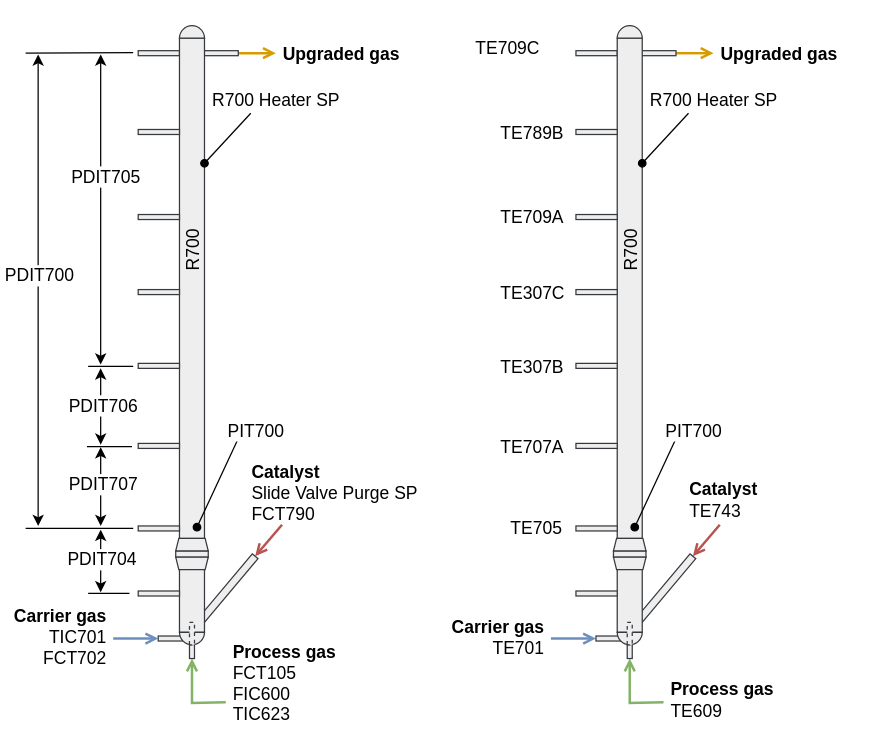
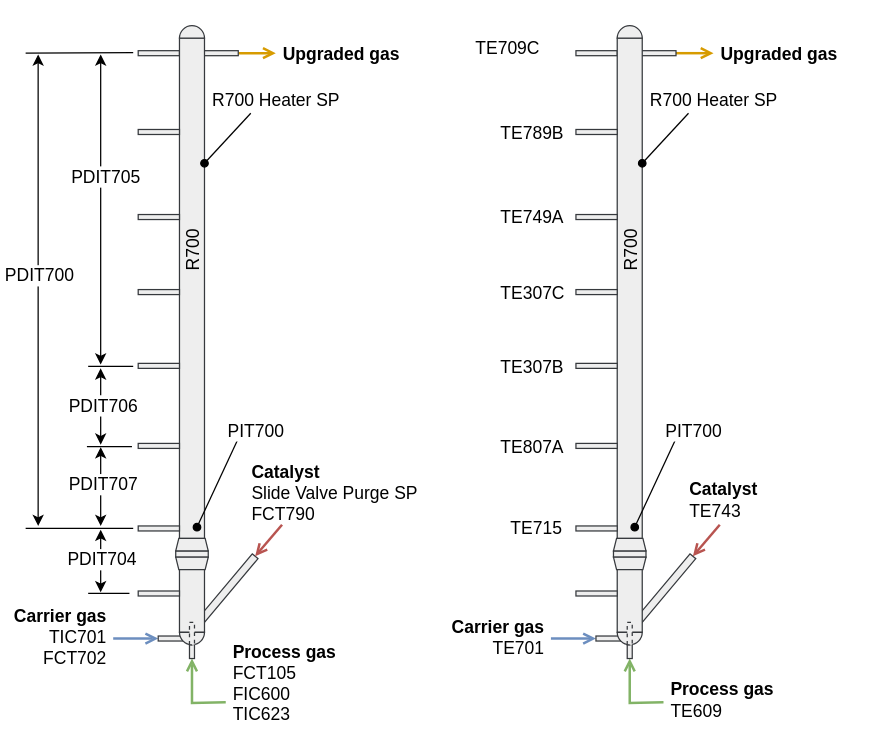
(530, 217) -> (530, 217)
(530, 447) -> (530, 447)
(535, 529) -> (535, 529)
